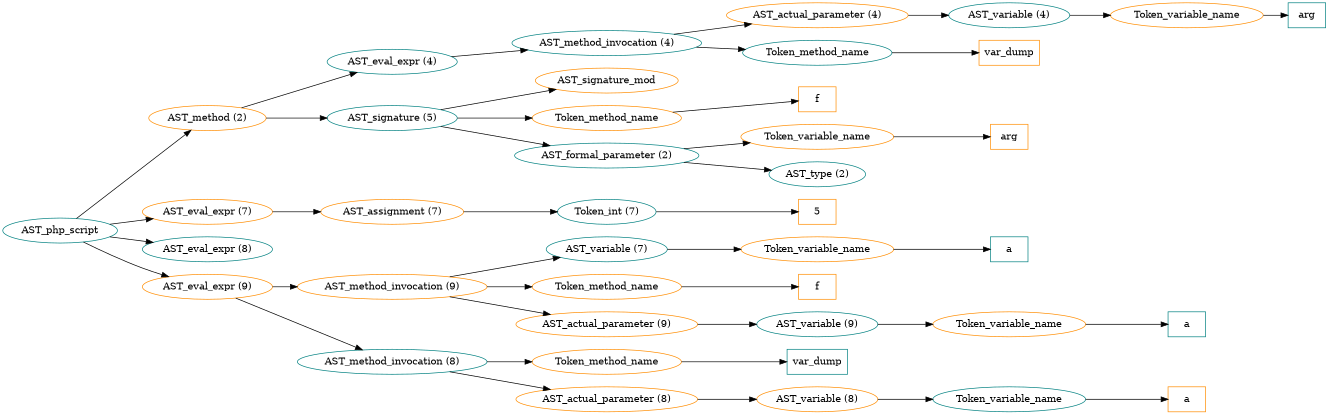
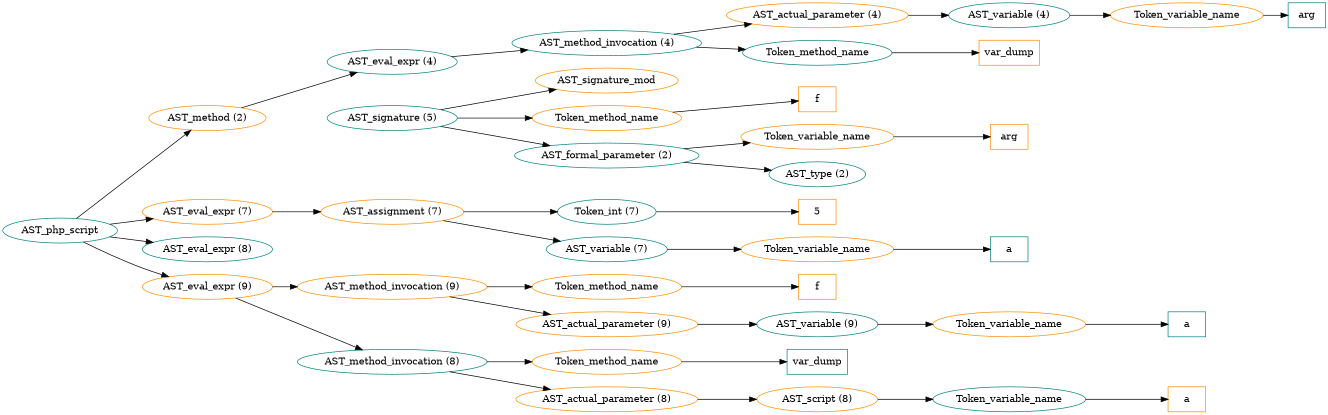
(293, 118) -> none
(501, 268) -> (498, 230)
(817, 399) -> (817, 399)
